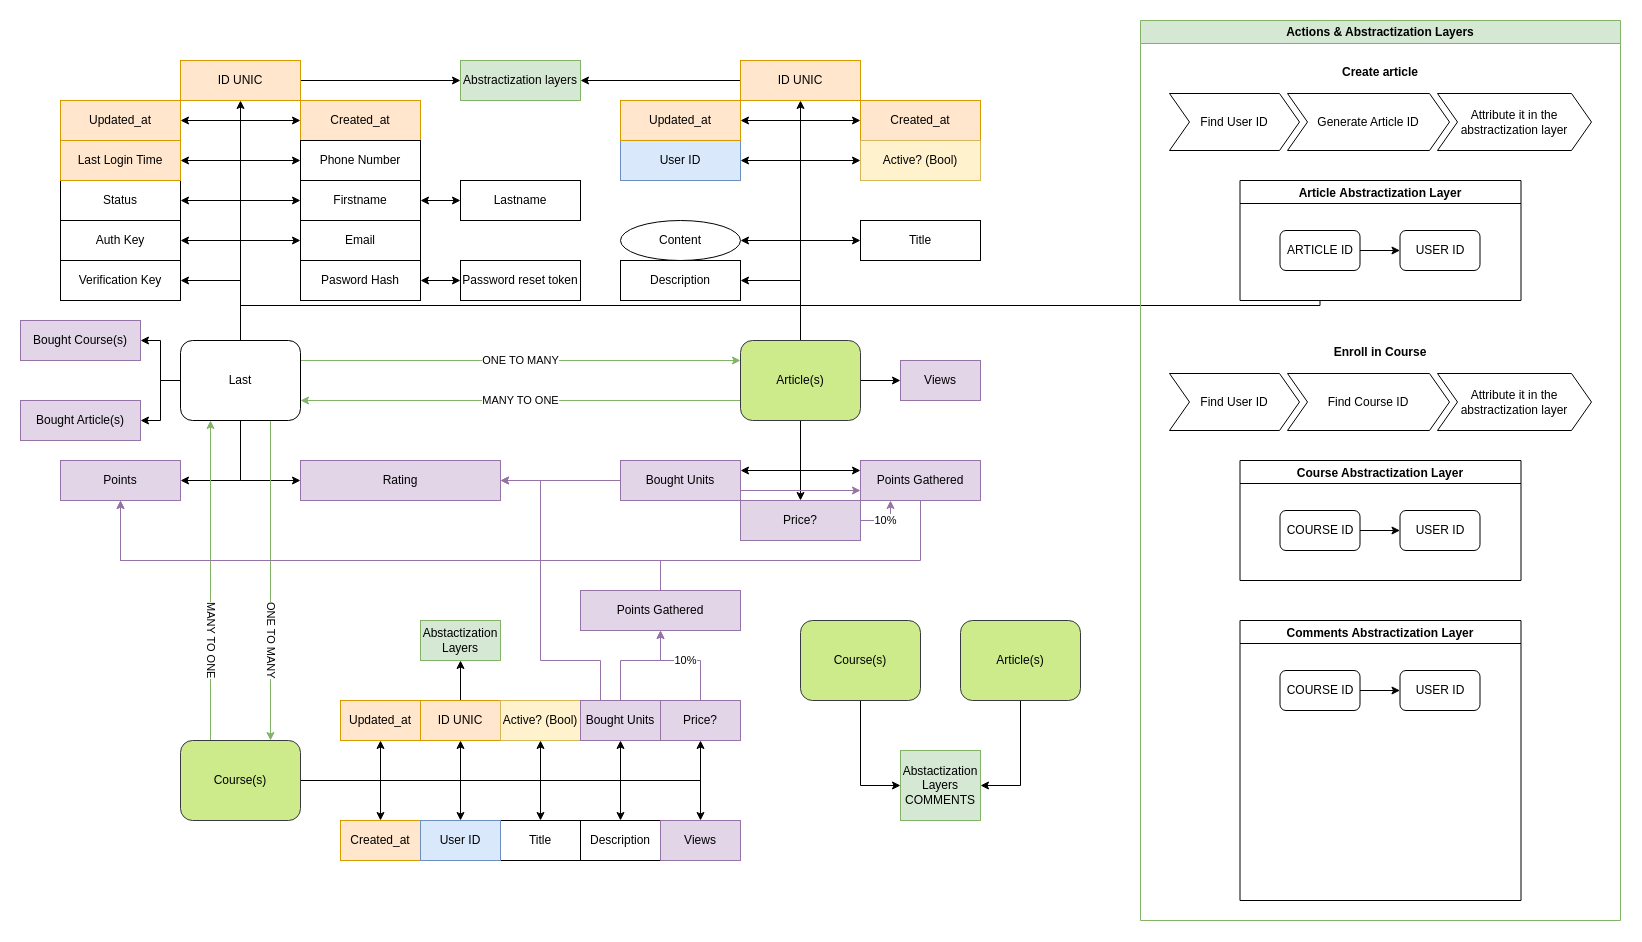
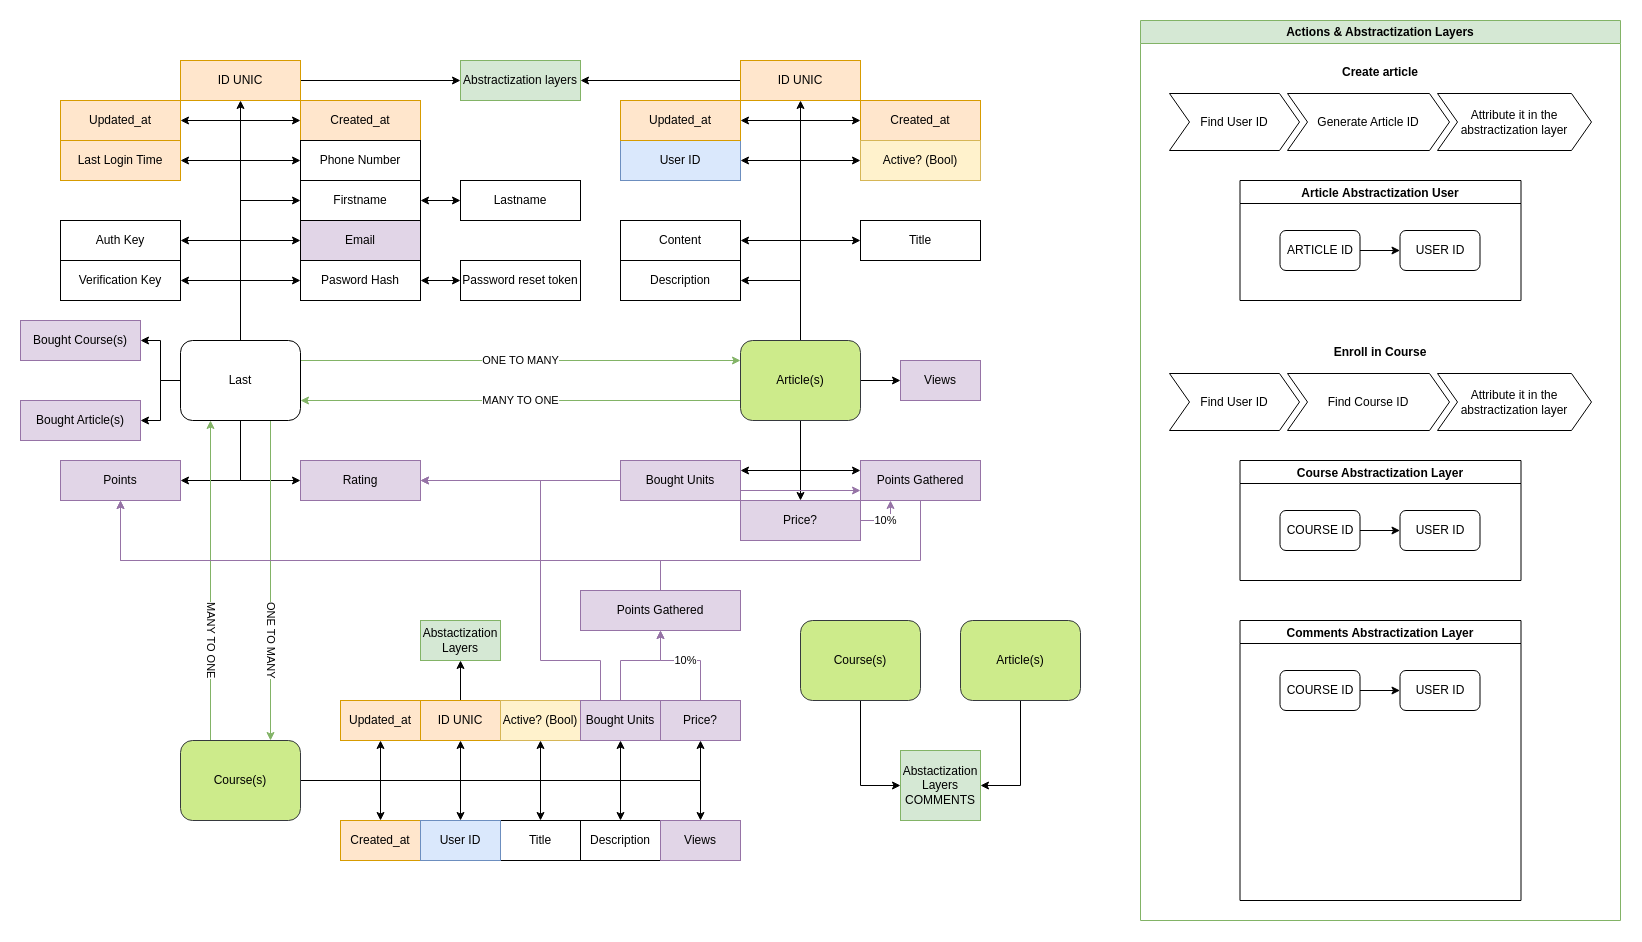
(1380, 193) -> (1380, 193)
(121, 201) -> none
(213, 201) -> none
(361, 241) -> (361, 241)
(681, 241) -> (681, 241)
(784, 306) -> (268, 281)
(401, 481) -> (361, 481)
